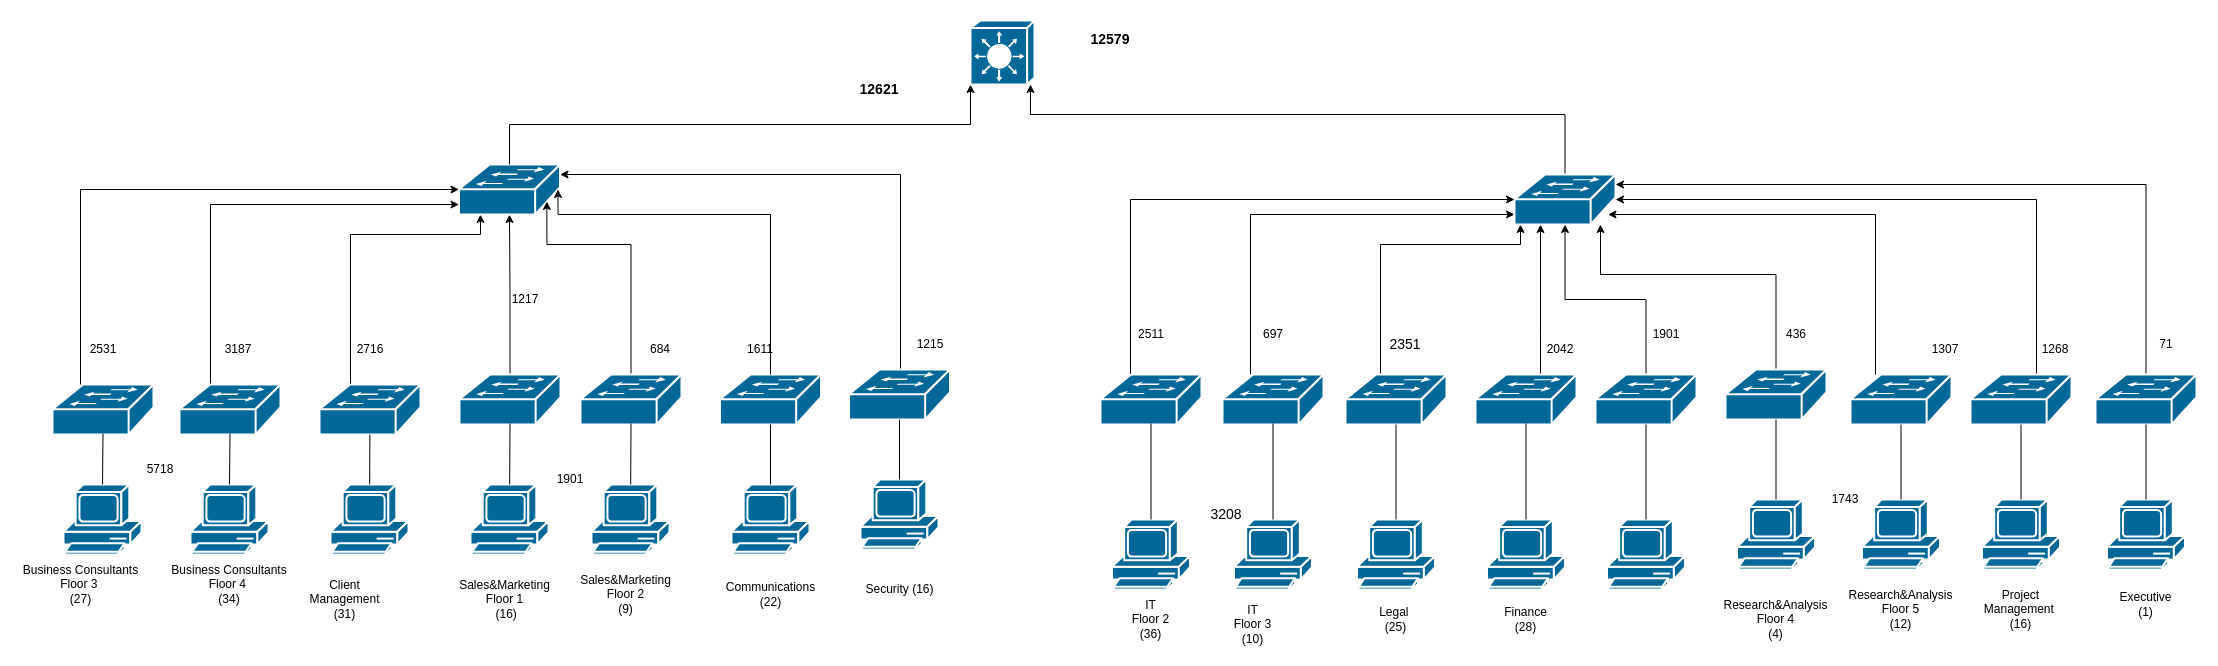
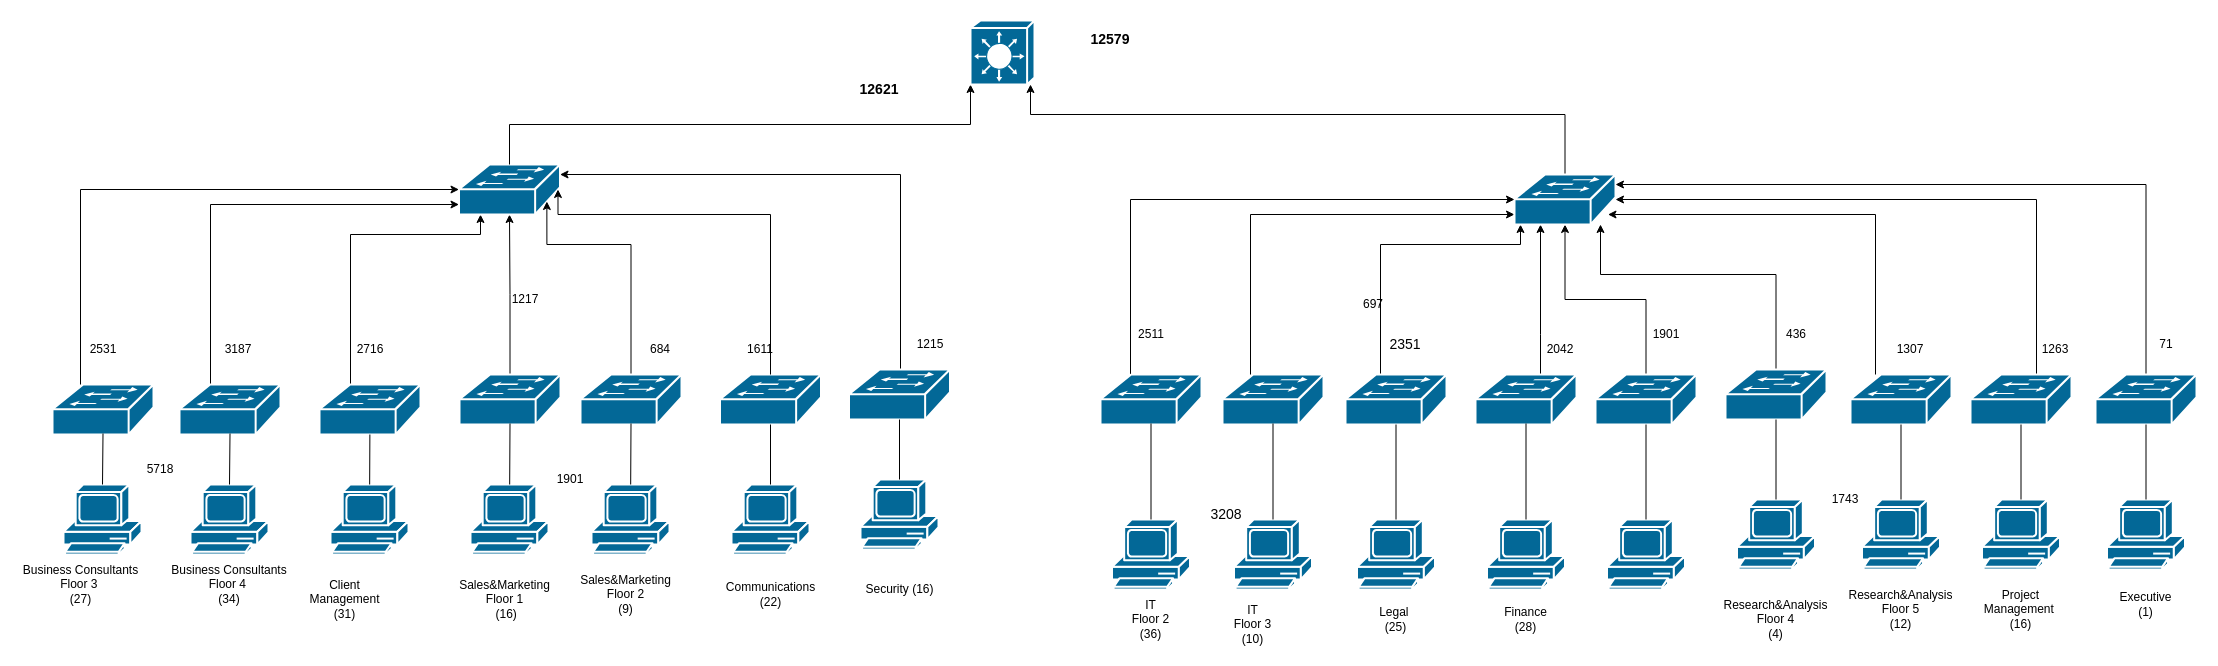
(1273, 335) -> (1373, 305)
(1945, 350) -> (1910, 350)
(2056, 350) -> (2056, 350)
